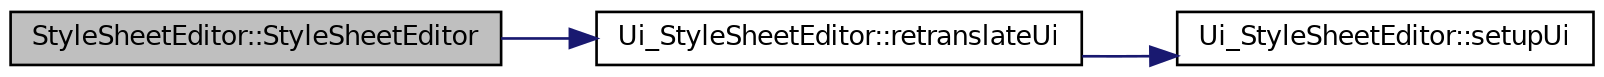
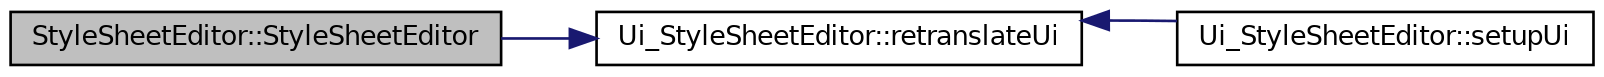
(1116, 56) -> (1143, 21)
